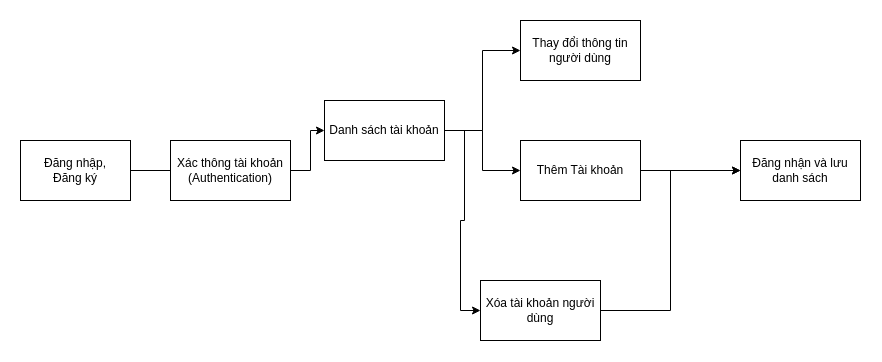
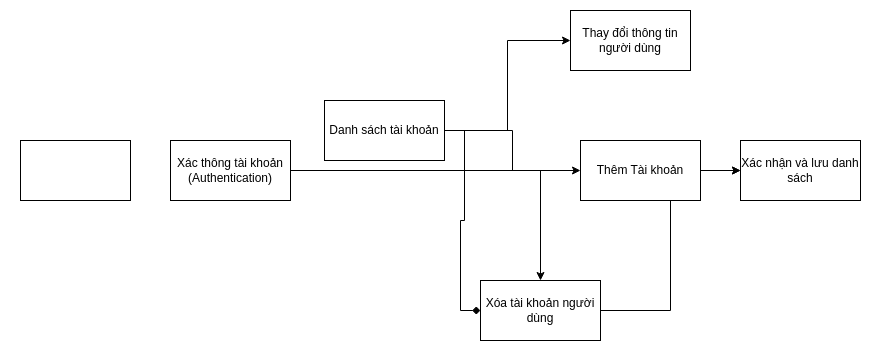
(581, 51) -> (631, 41)
(311, 149) -> (394, 171)
(76, 171) -> none
(151, 171) -> none
(581, 171) -> (641, 171)
(801, 171) -> (801, 171)
(472, 311) -> (472, 311)
